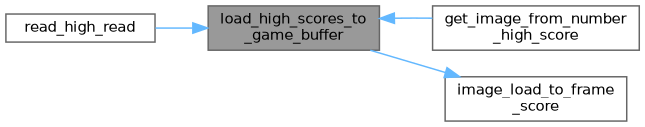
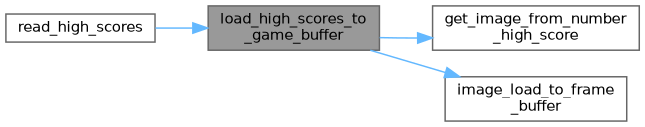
(414, 18) -> (399, 38)
(80, 28) -> (80, 28)
(536, 99) -> (536, 99)
